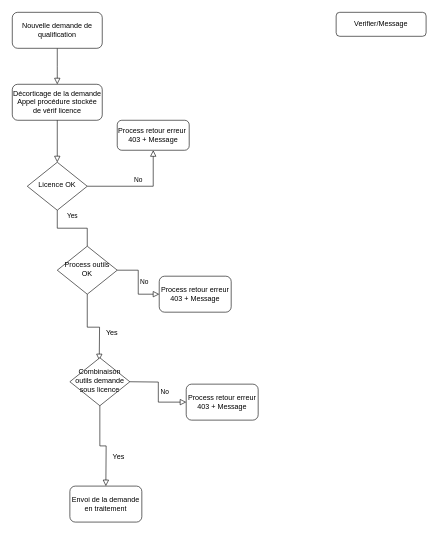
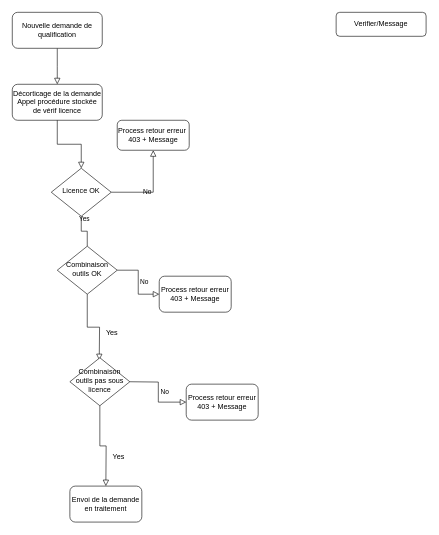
(57, 186) -> (81, 192)
(87, 269) -> (87, 269)
(100, 381) -> (100, 381)
